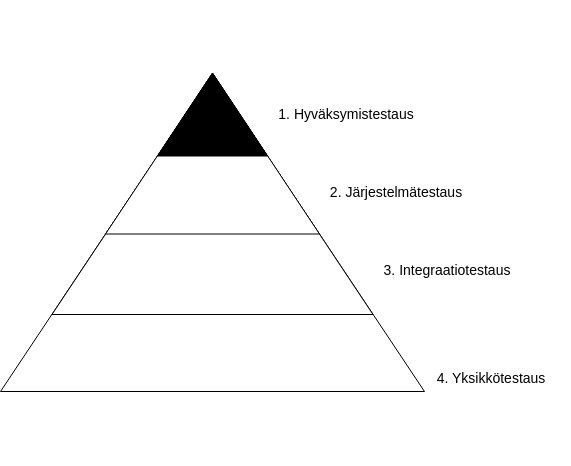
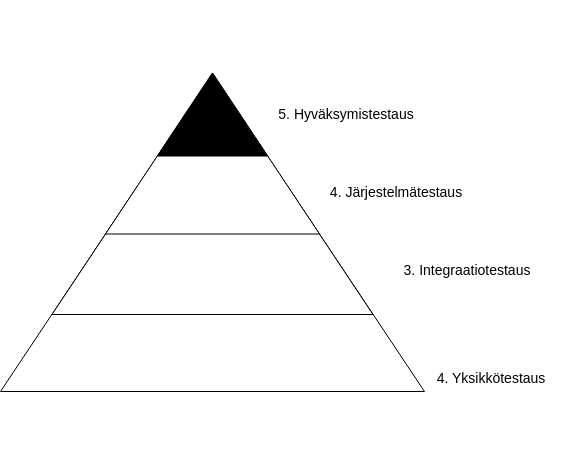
(347, 115) -> (347, 115)
(397, 193) -> (397, 193)
(448, 271) -> (468, 271)
